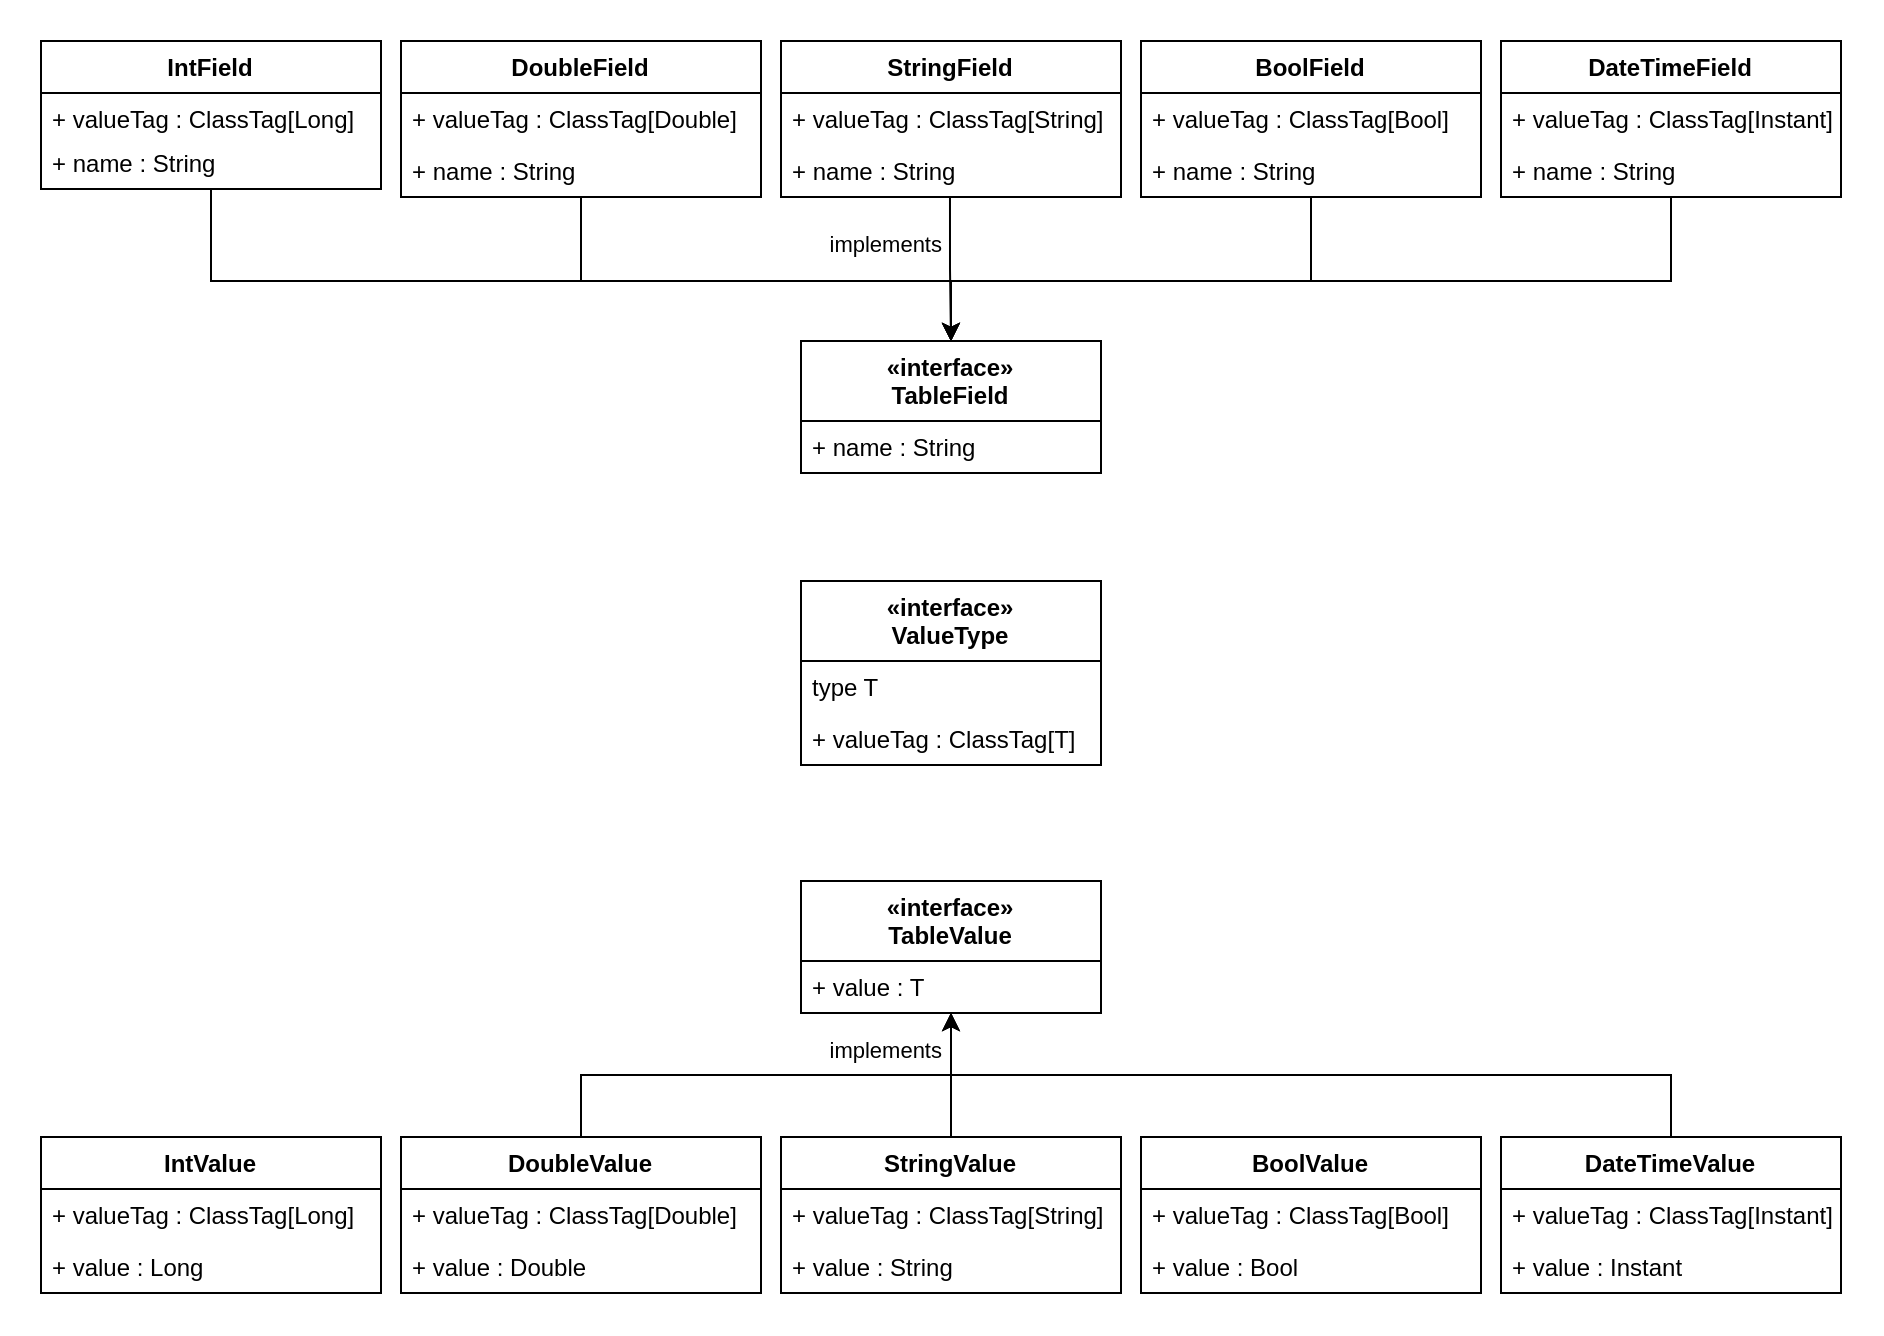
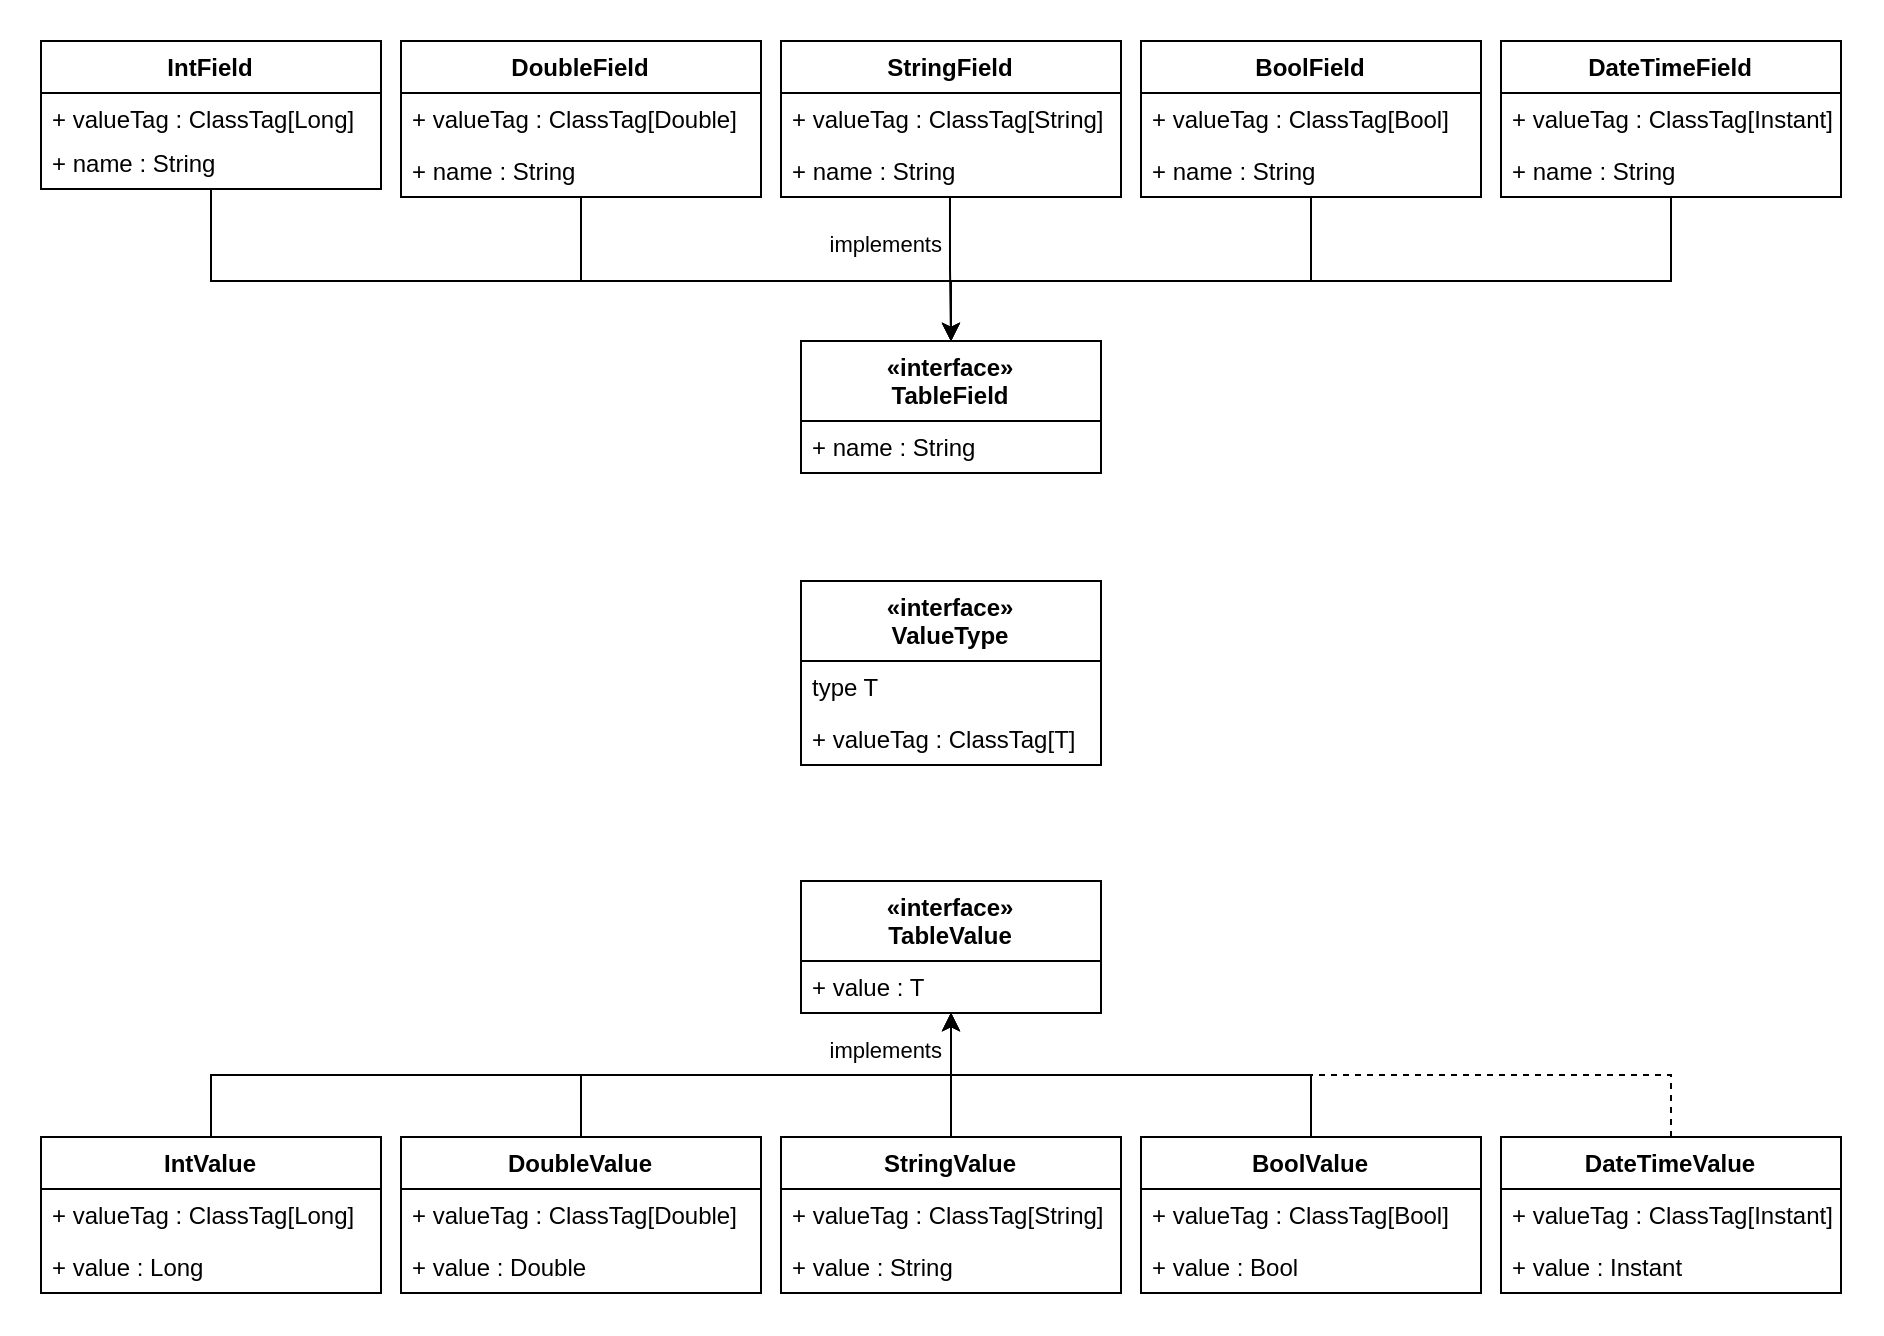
none -> (364, 1075)
(1521, 1075) -> (1521, 1075)
none -> (1311, 1106)
